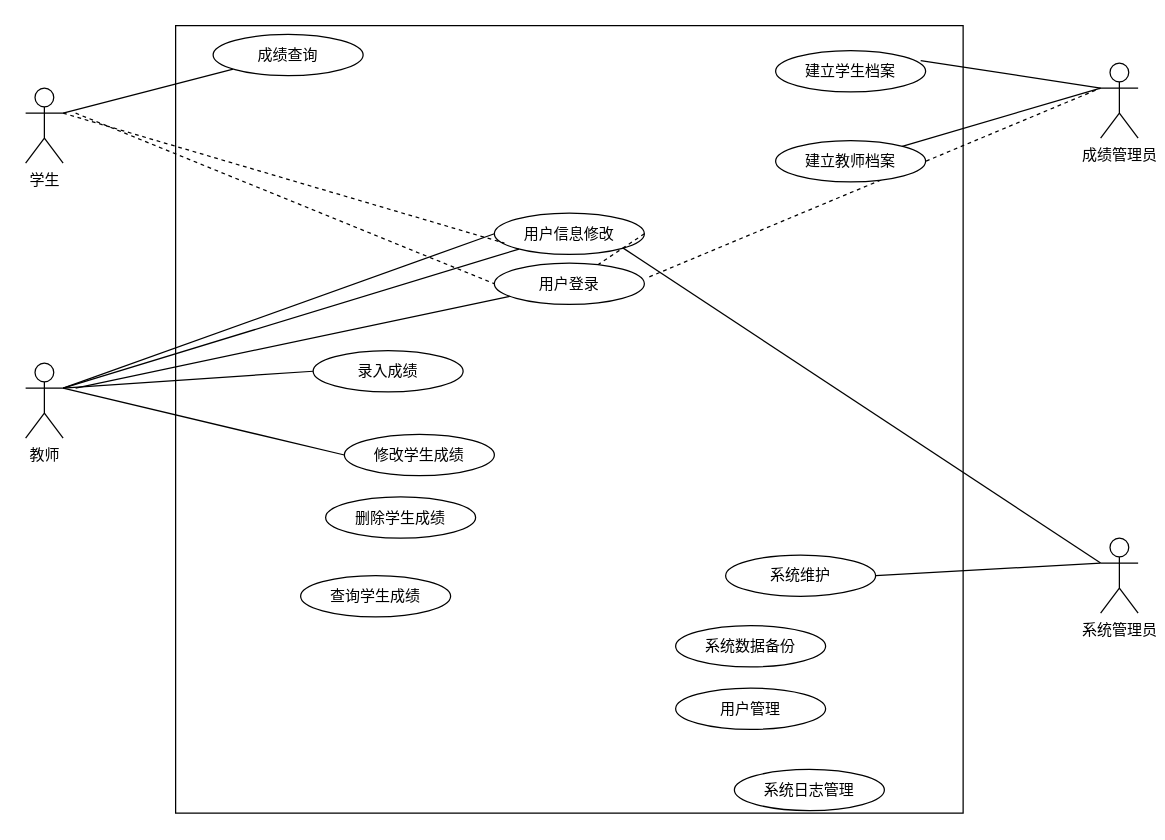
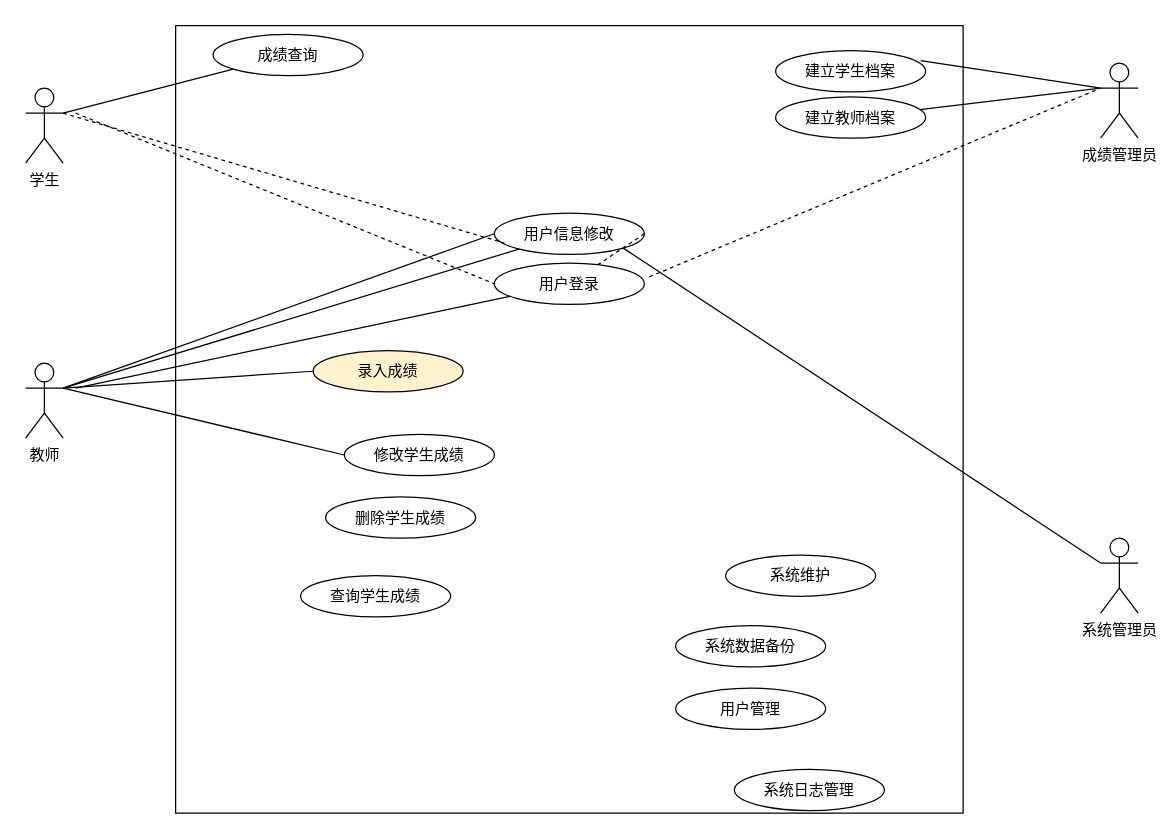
(851, 161) -> (851, 118)
(388, 371) -> (388, 371)
(985, 570) -> none
